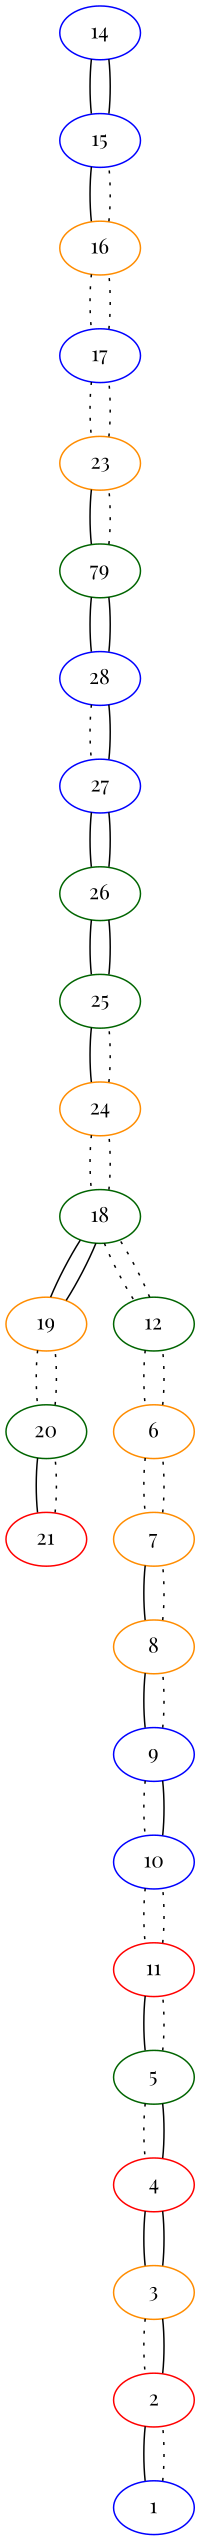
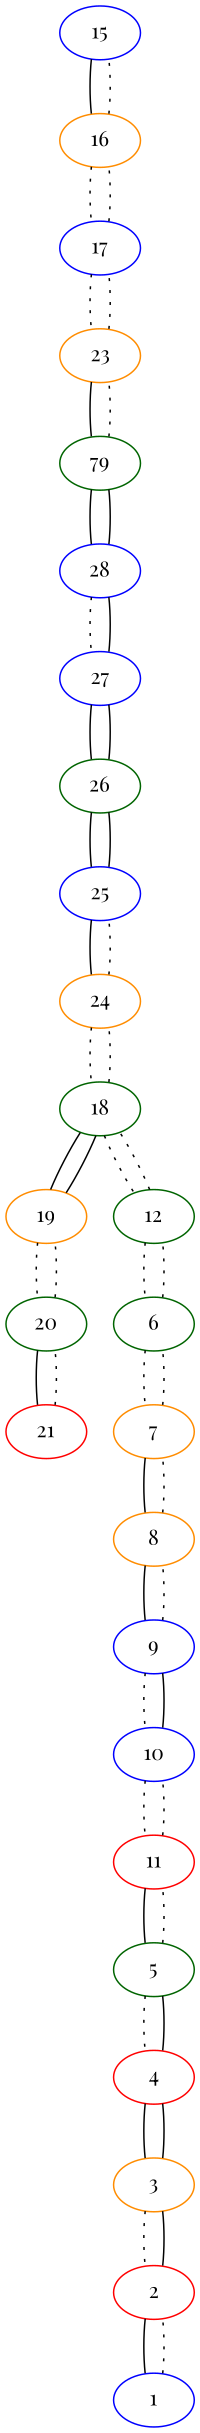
(100, 33) -> none
(100, 1001) -> (100, 894)
(154, 1432) -> (154, 1324)
